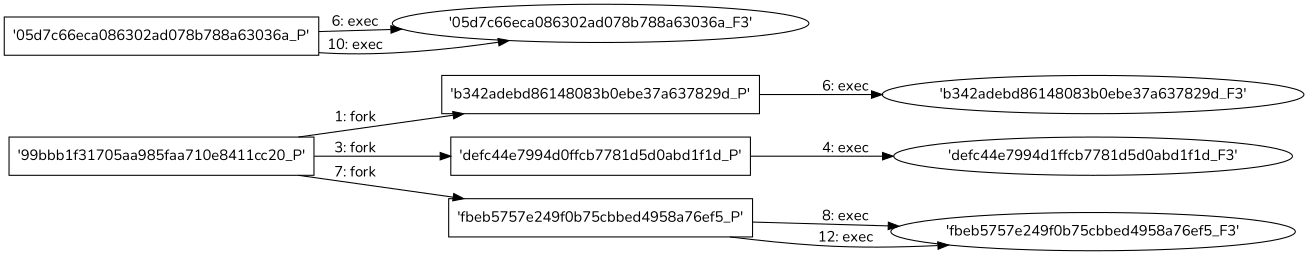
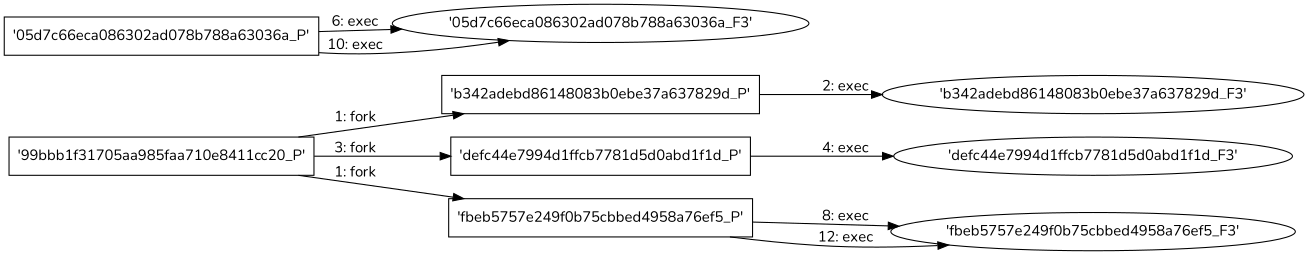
(846, 87) -> (846, 87)
(601, 156) -> (601, 156)
(355, 173) -> (355, 173)
